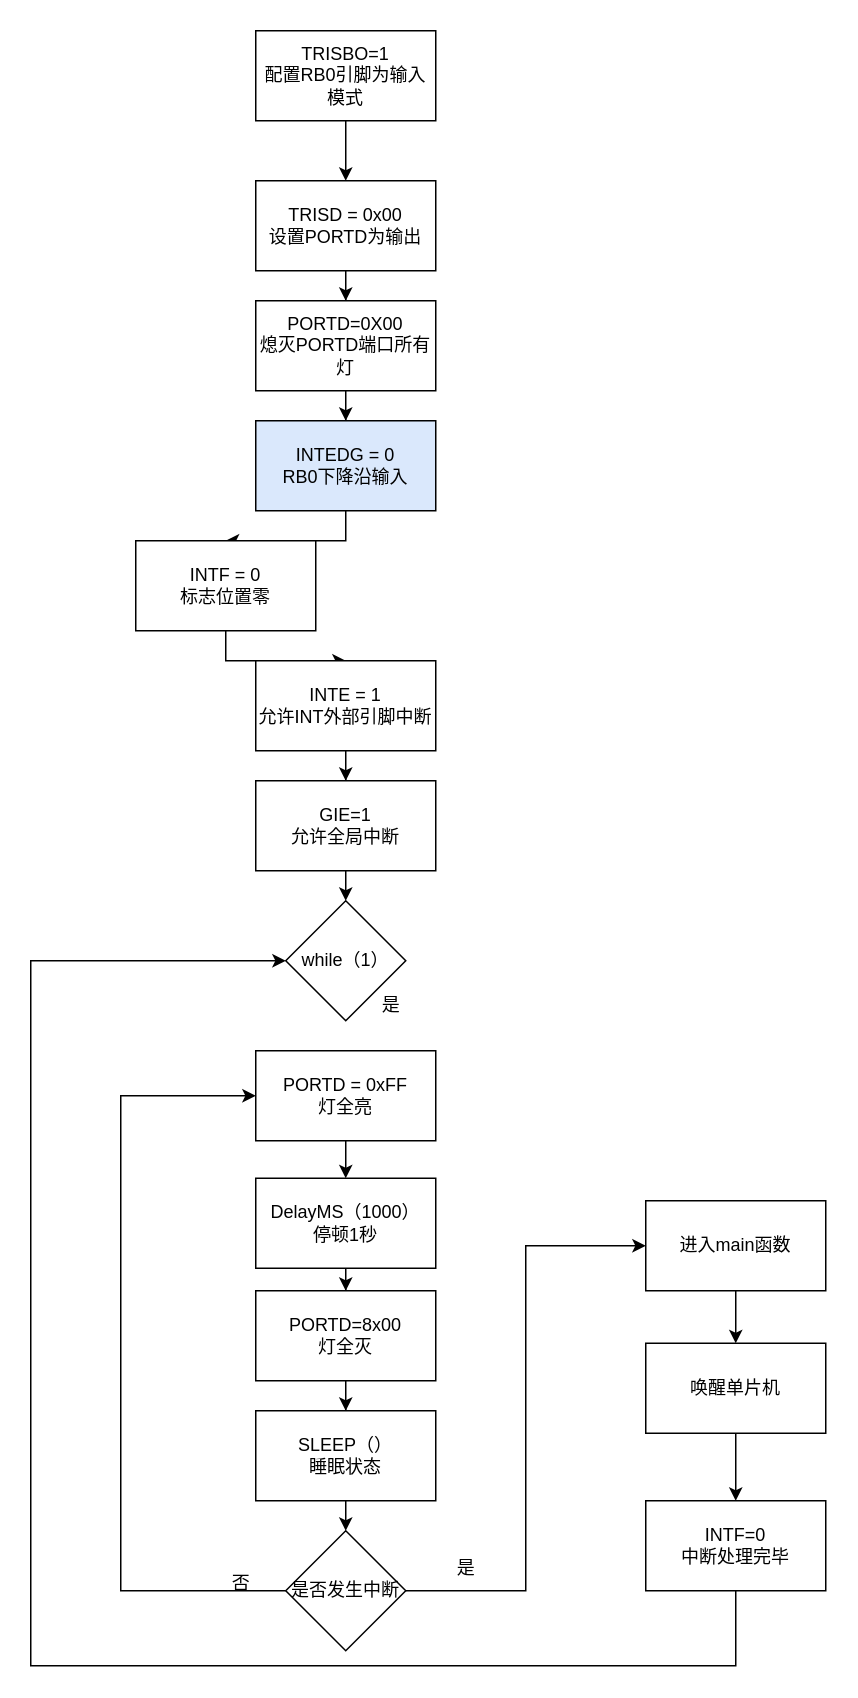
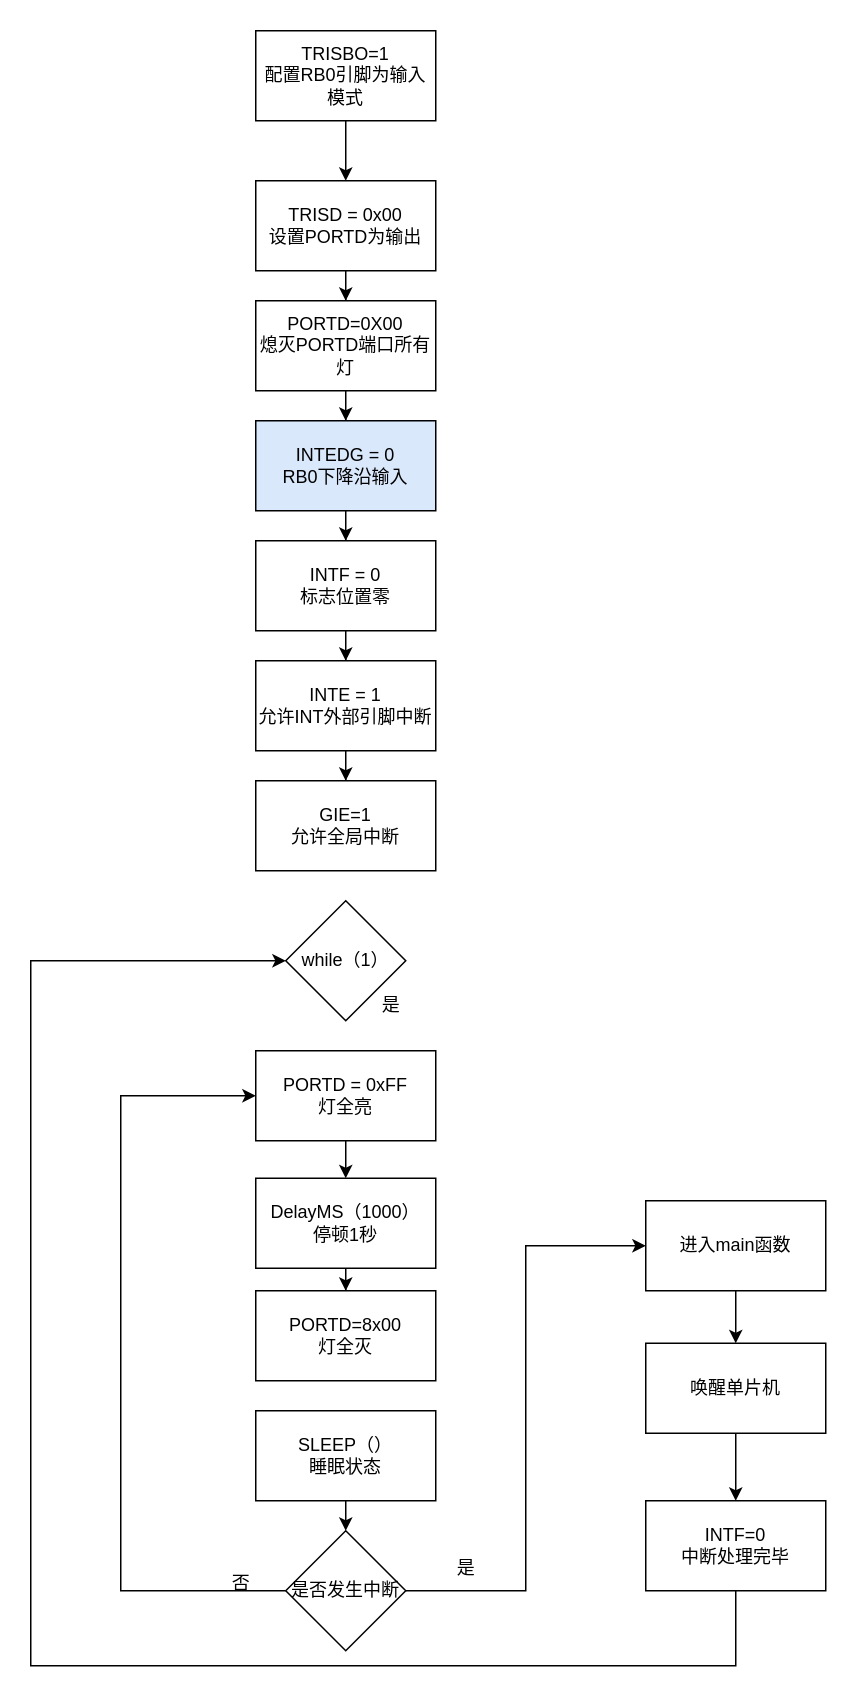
(226, 586) -> (346, 586)
(346, 881) -> none
(346, 1401) -> none
